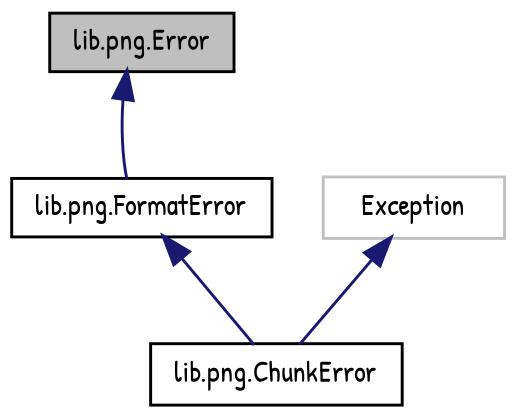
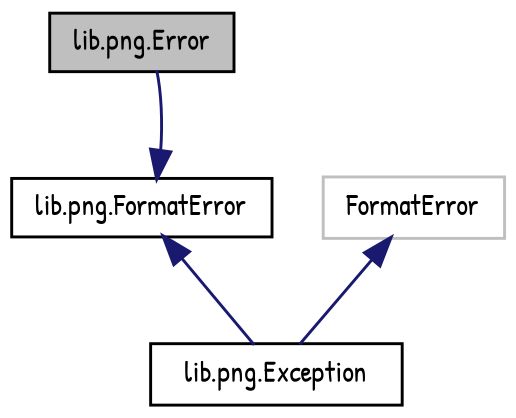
(122, 140) -> (161, 110)
(414, 208) -> (414, 208)
(276, 374) -> (276, 374)
